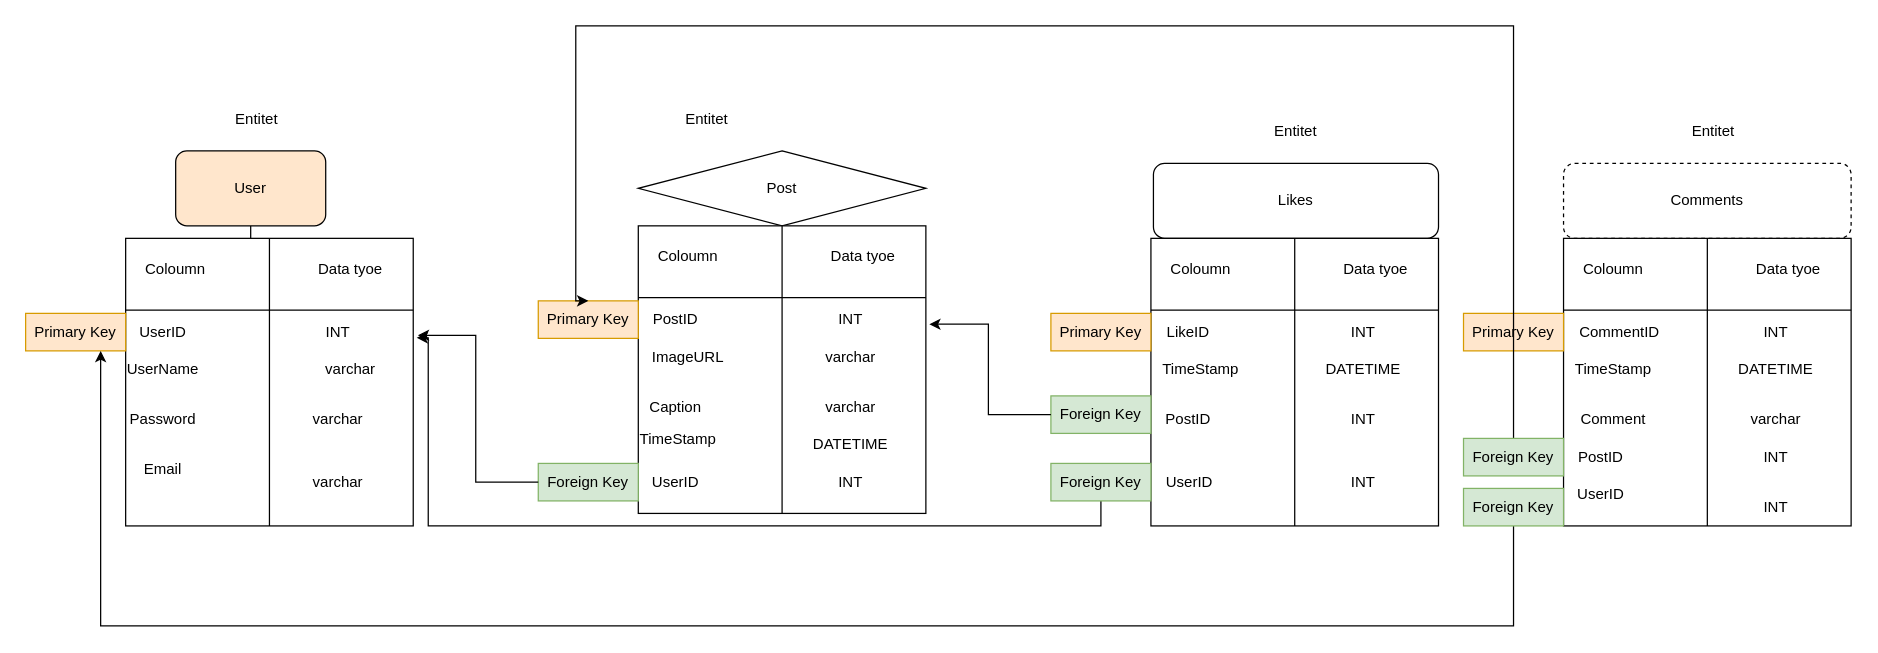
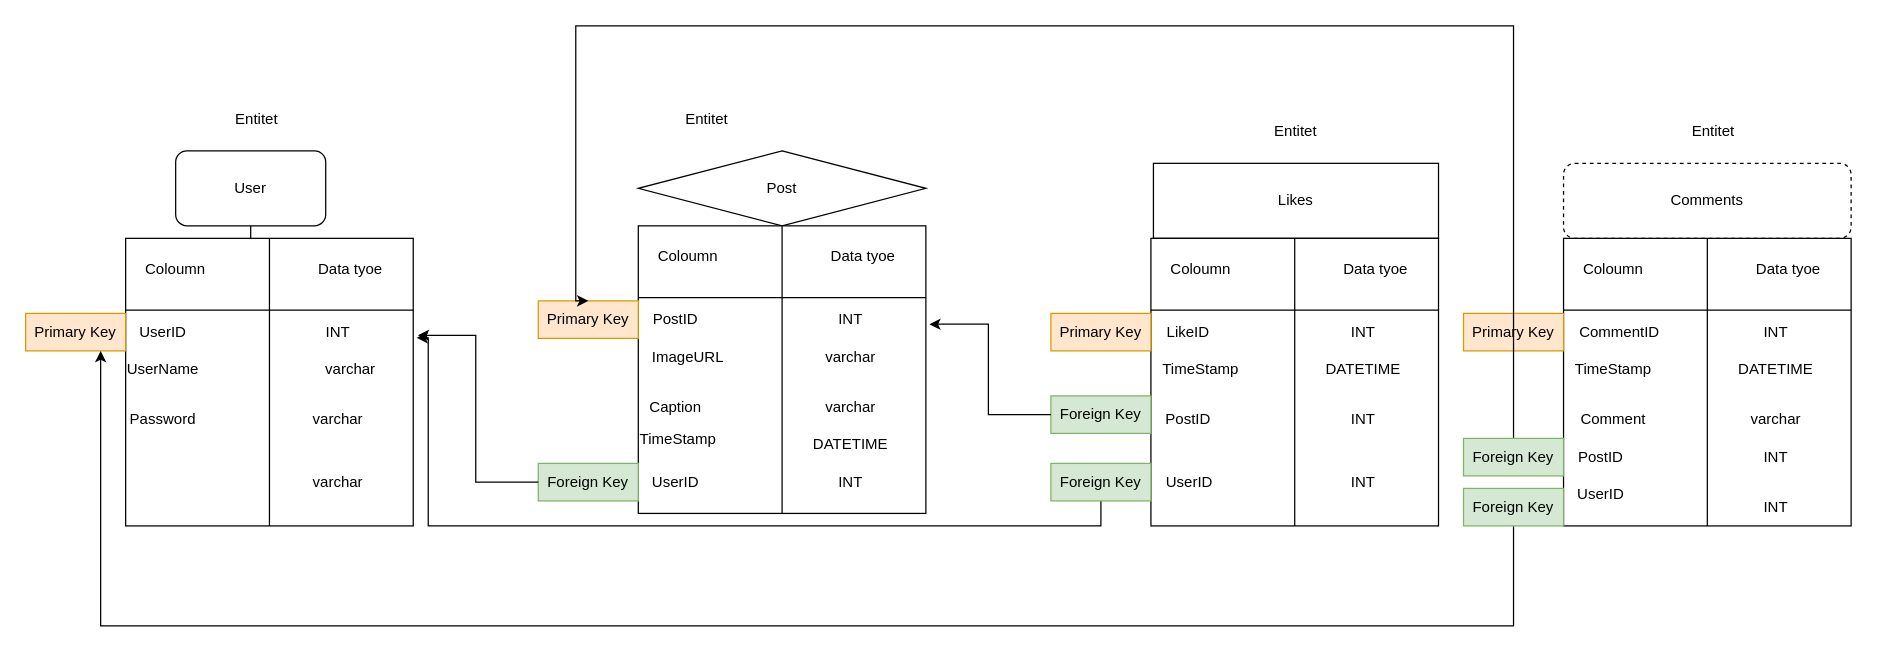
(251, 188) -> (251, 188)
(1296, 201) -> (1296, 201)
(163, 469) -> none
